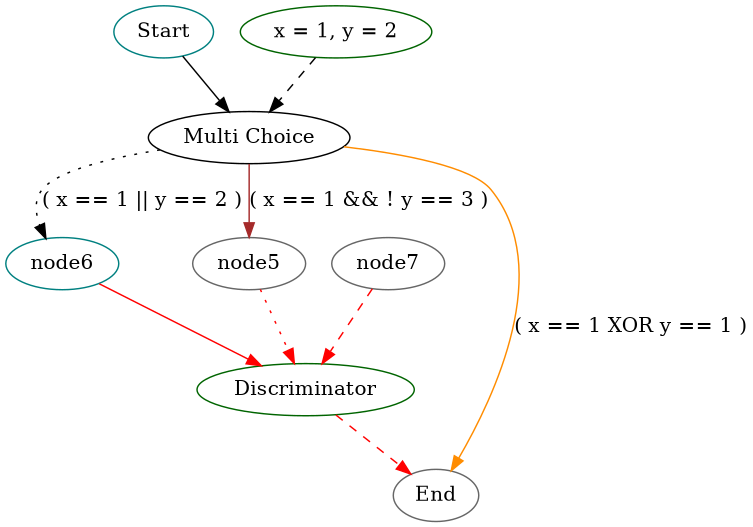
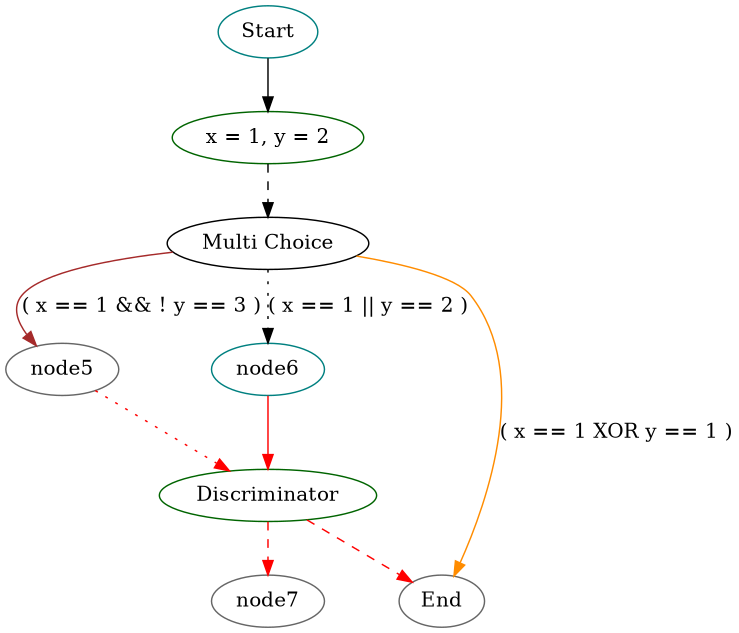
(201, 78) -> (268, 78)
(351, 320) -> (268, 541)
